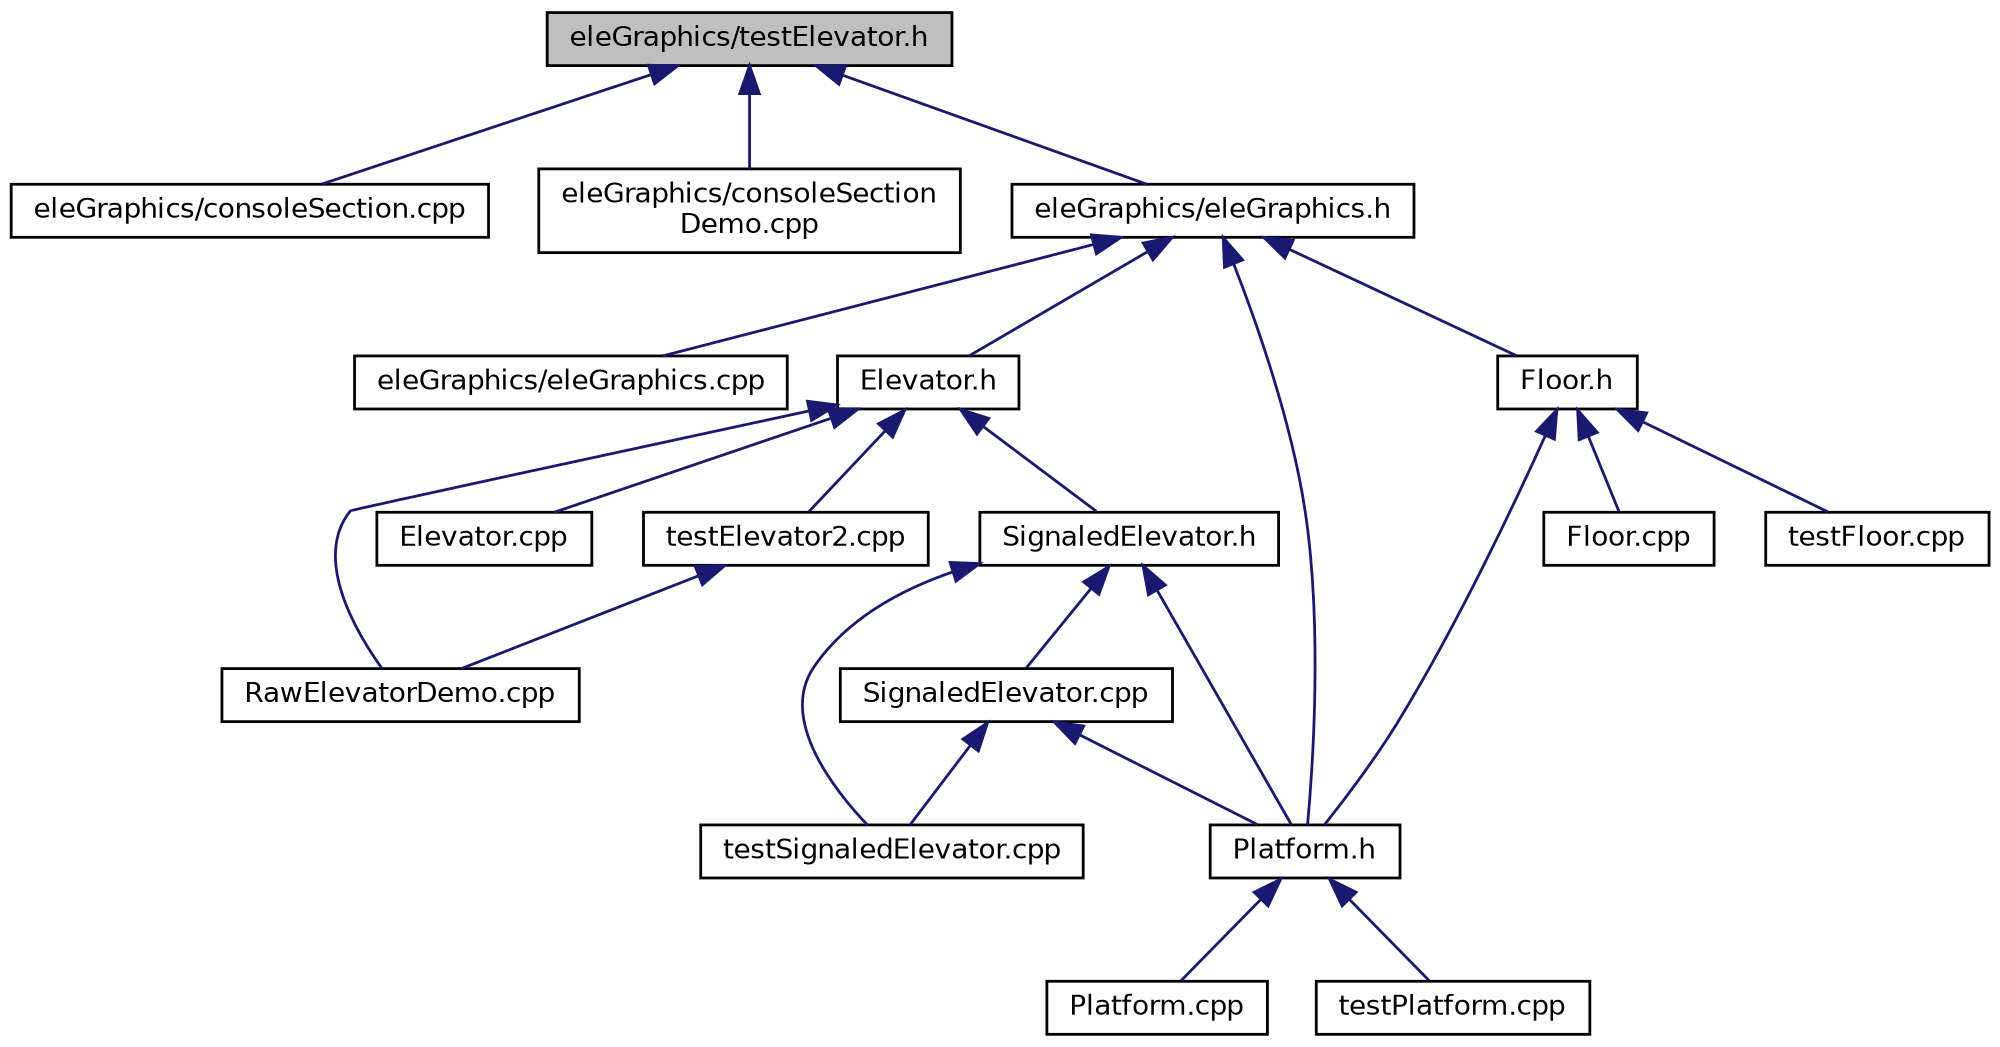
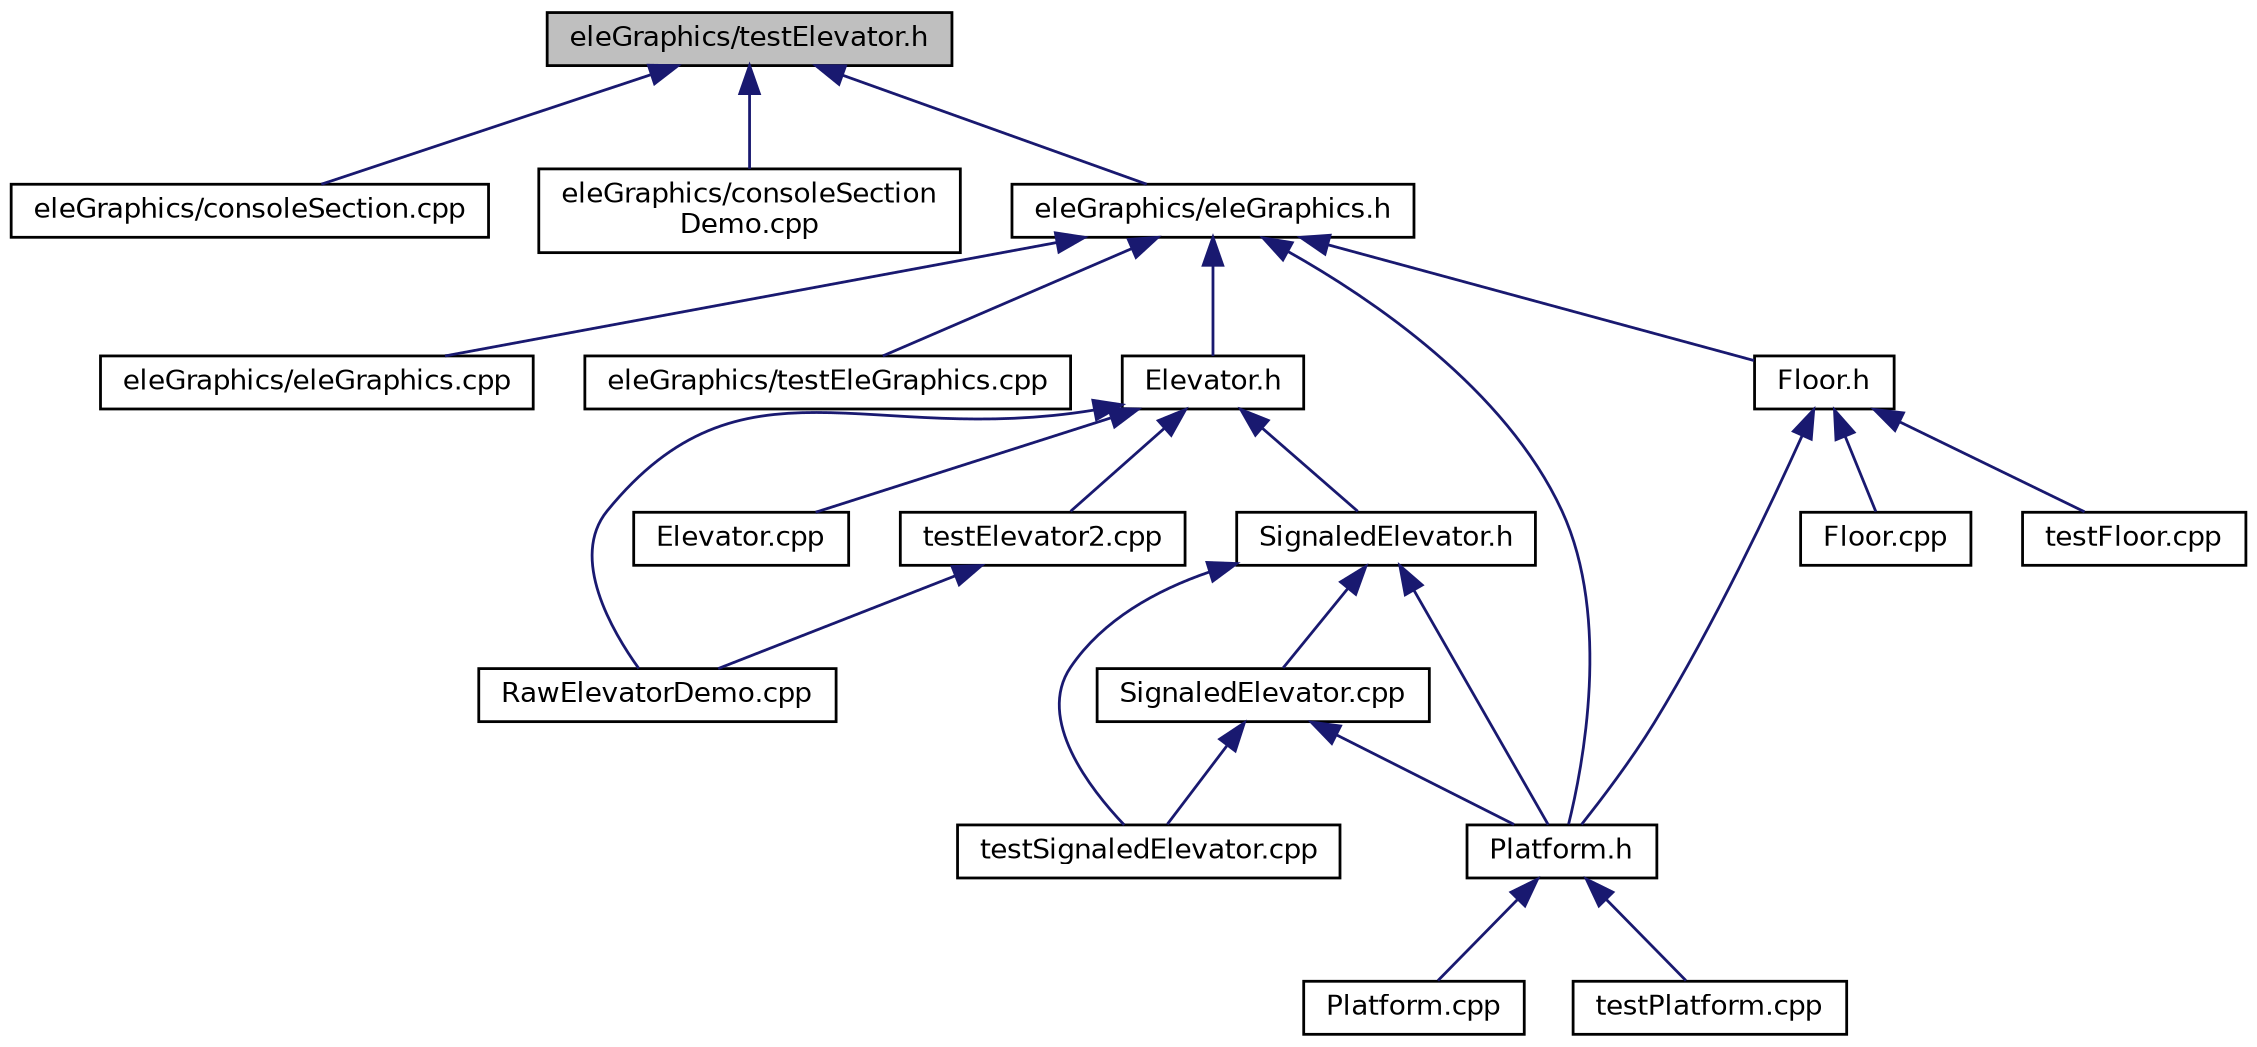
none -> (828, 382)
